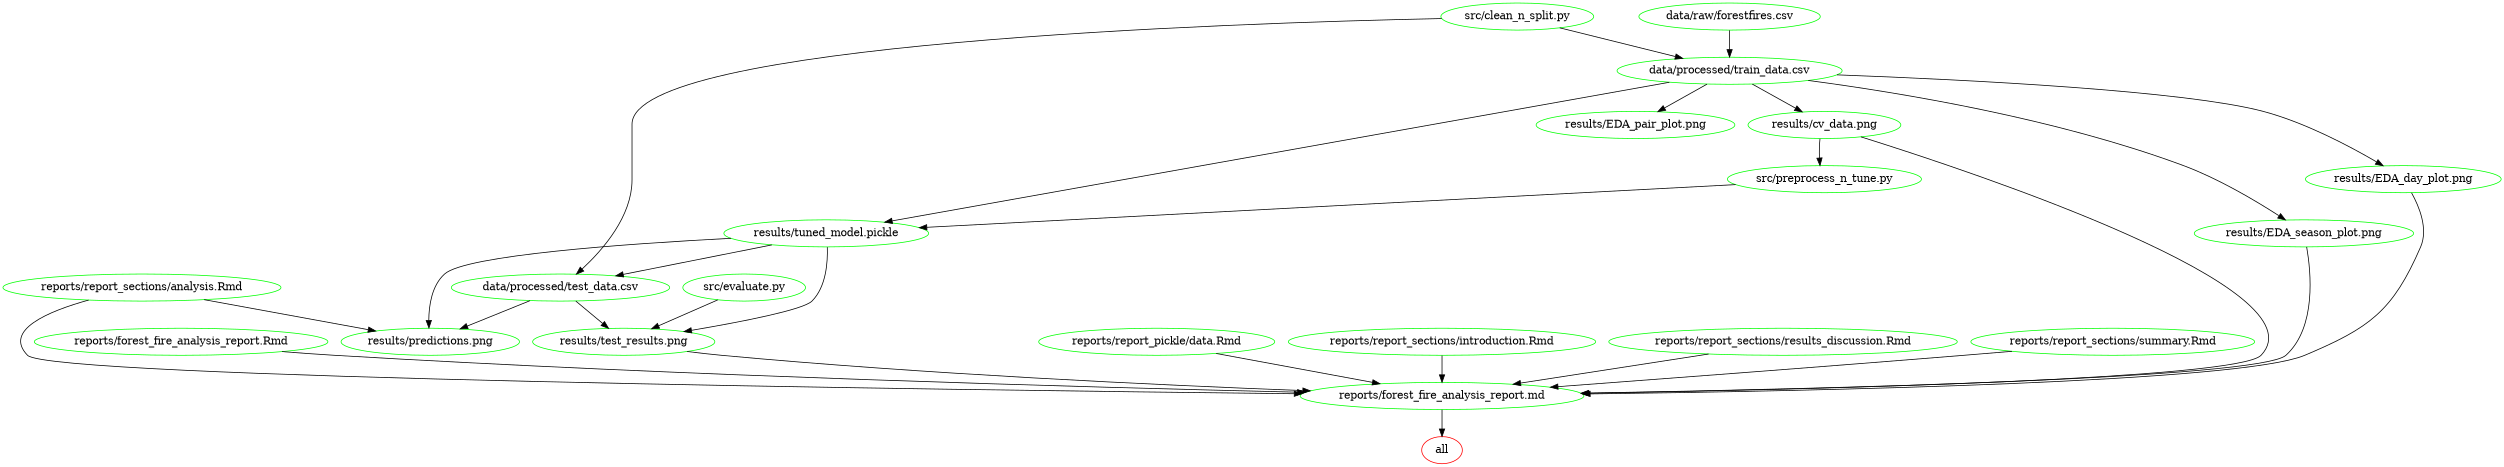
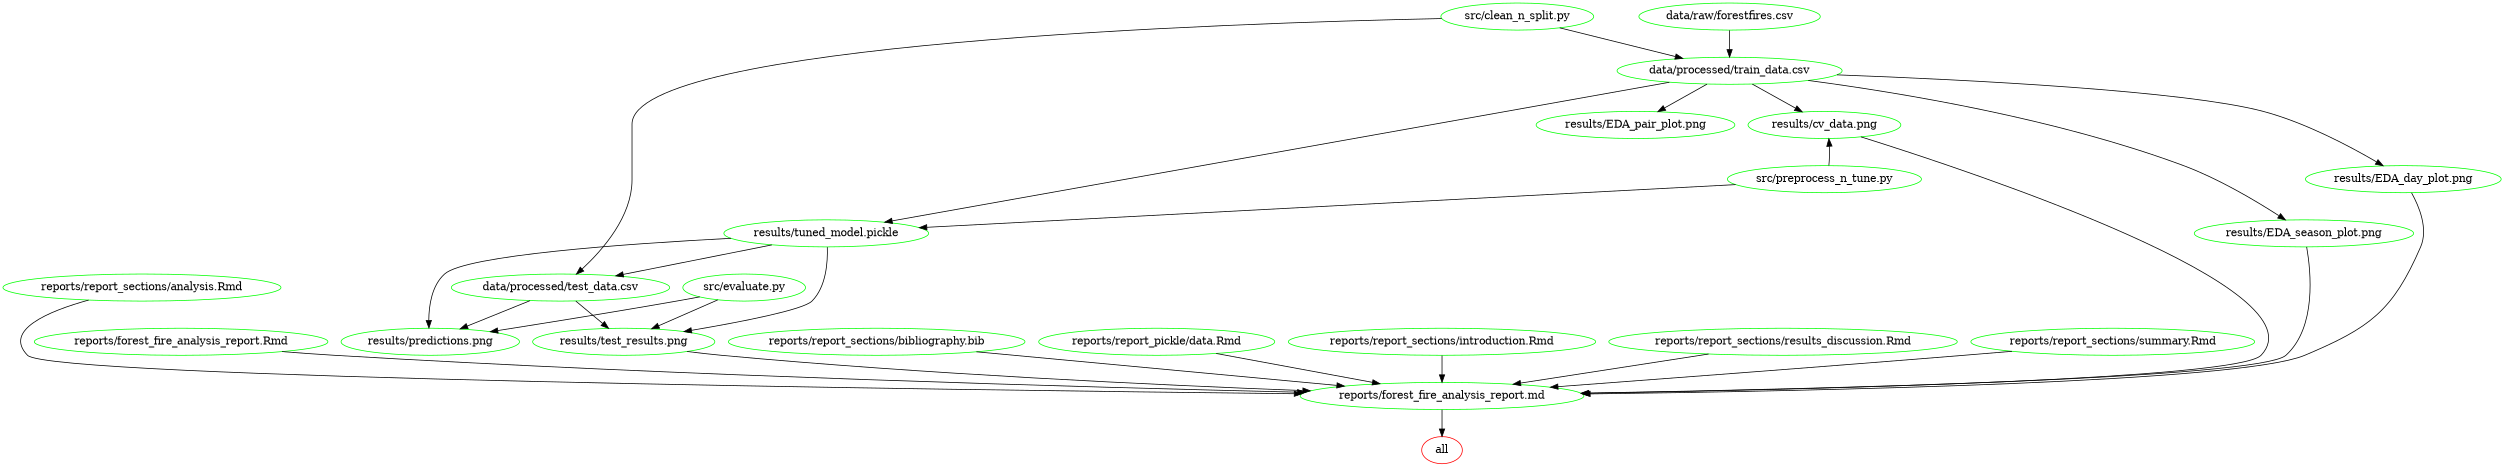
(1819, 148) -> (1829, 156)
(286, 315) -> (599, 314)
none -> (877, 342)
